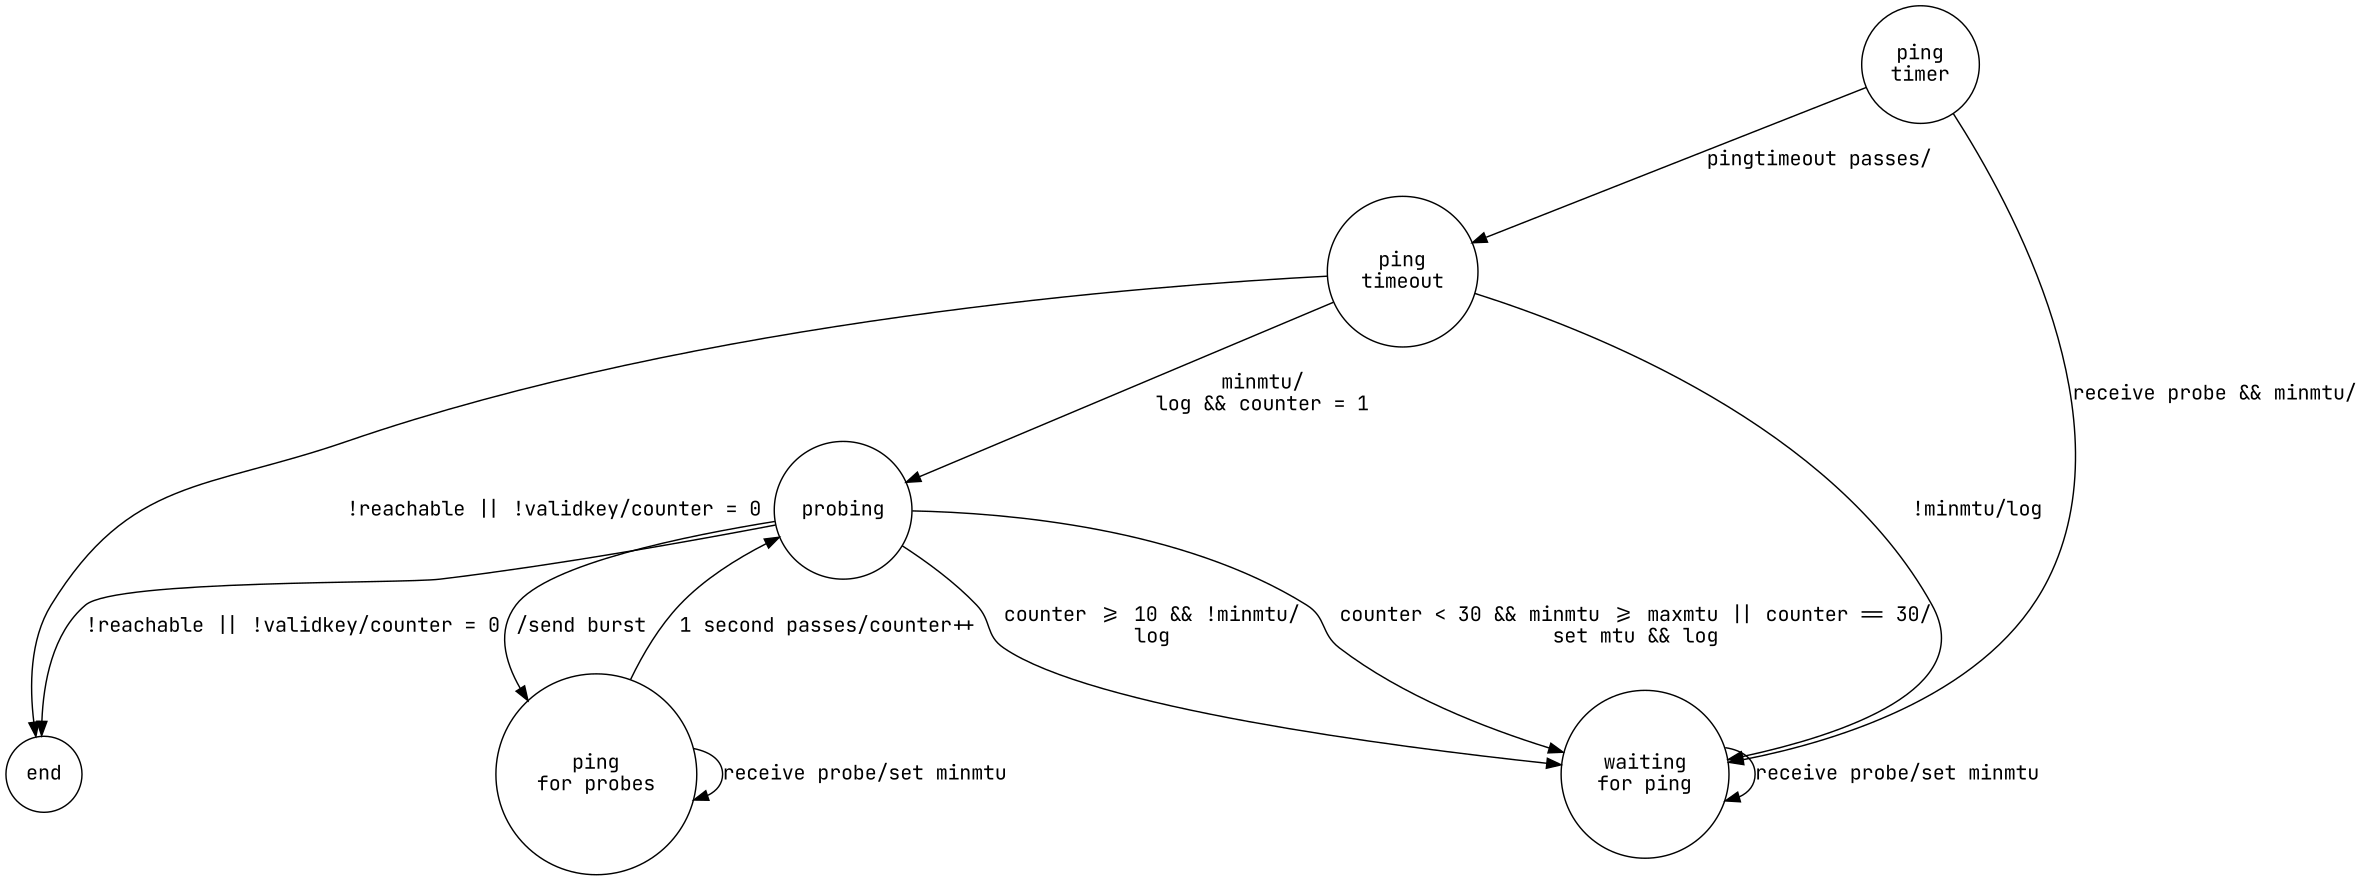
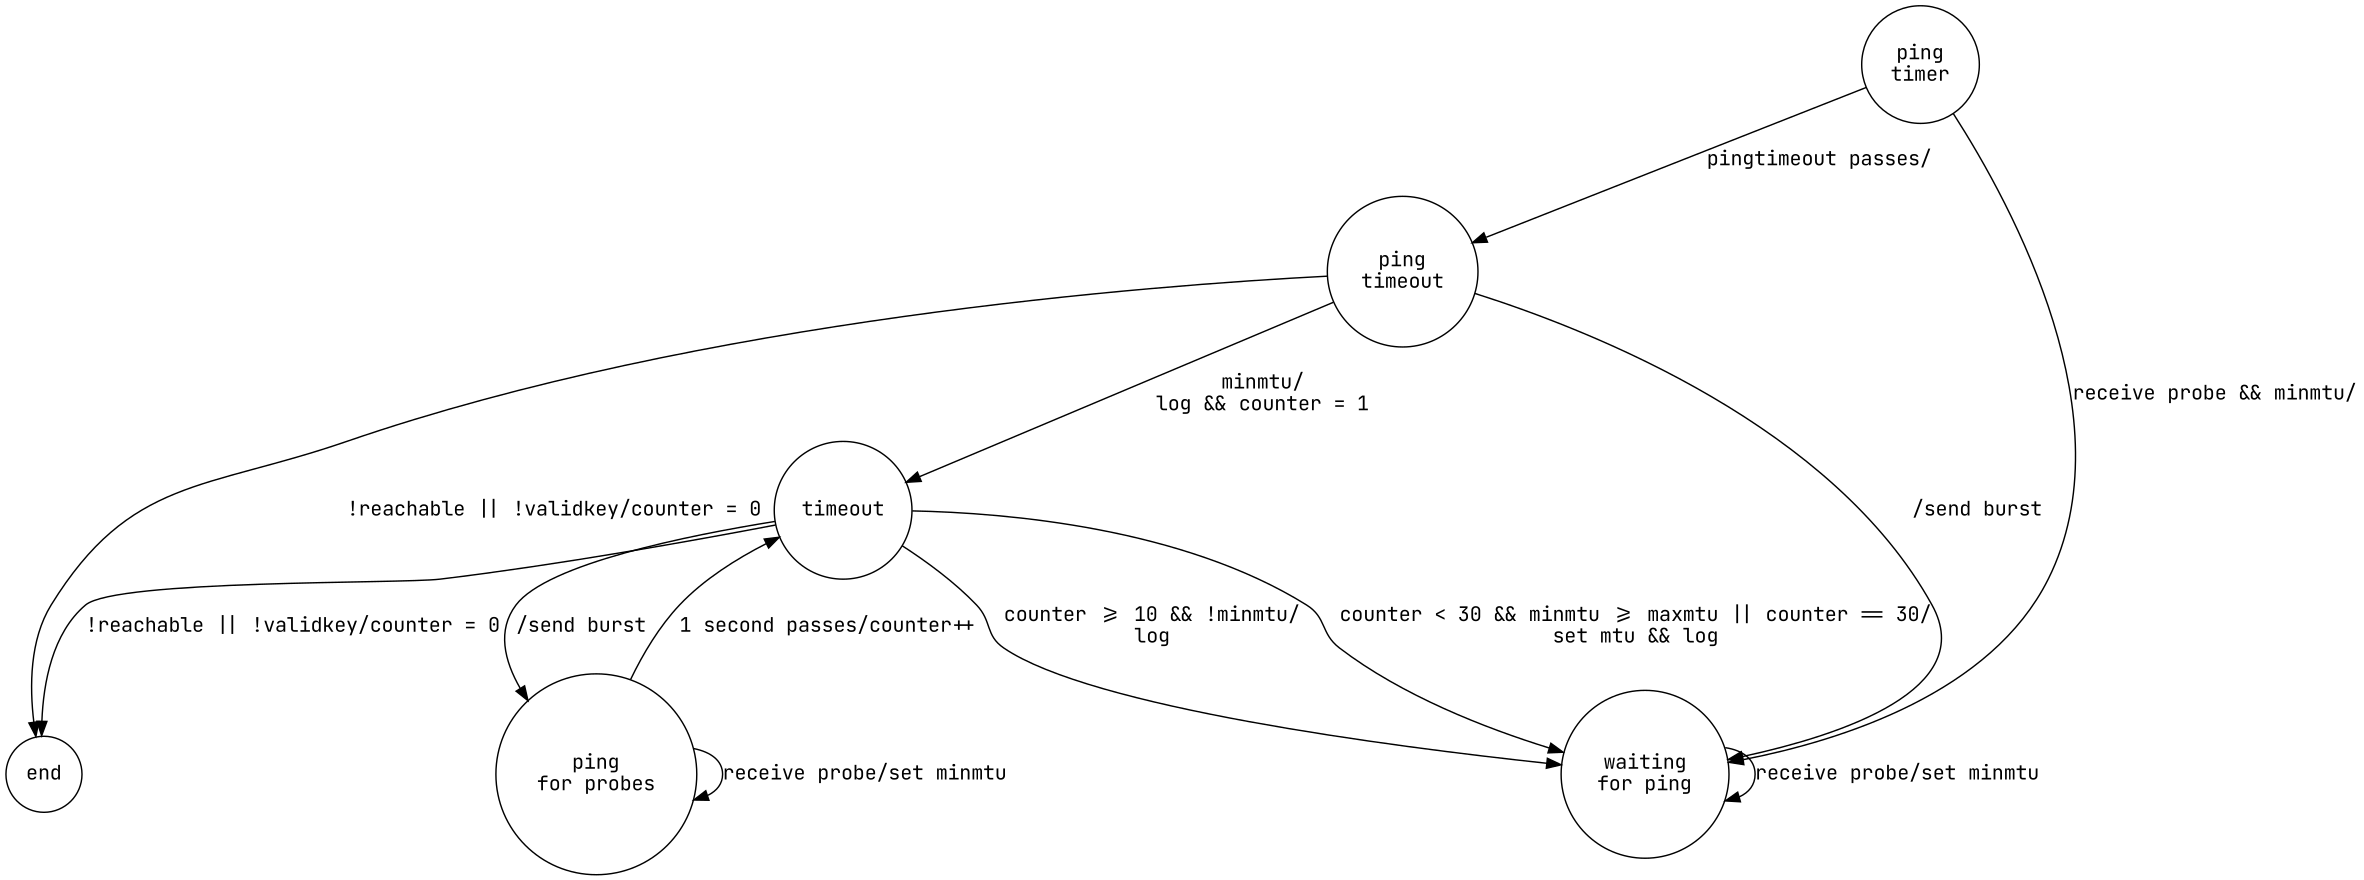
(843, 510) -> (843, 510)
(1977, 510) -> (1977, 510)
